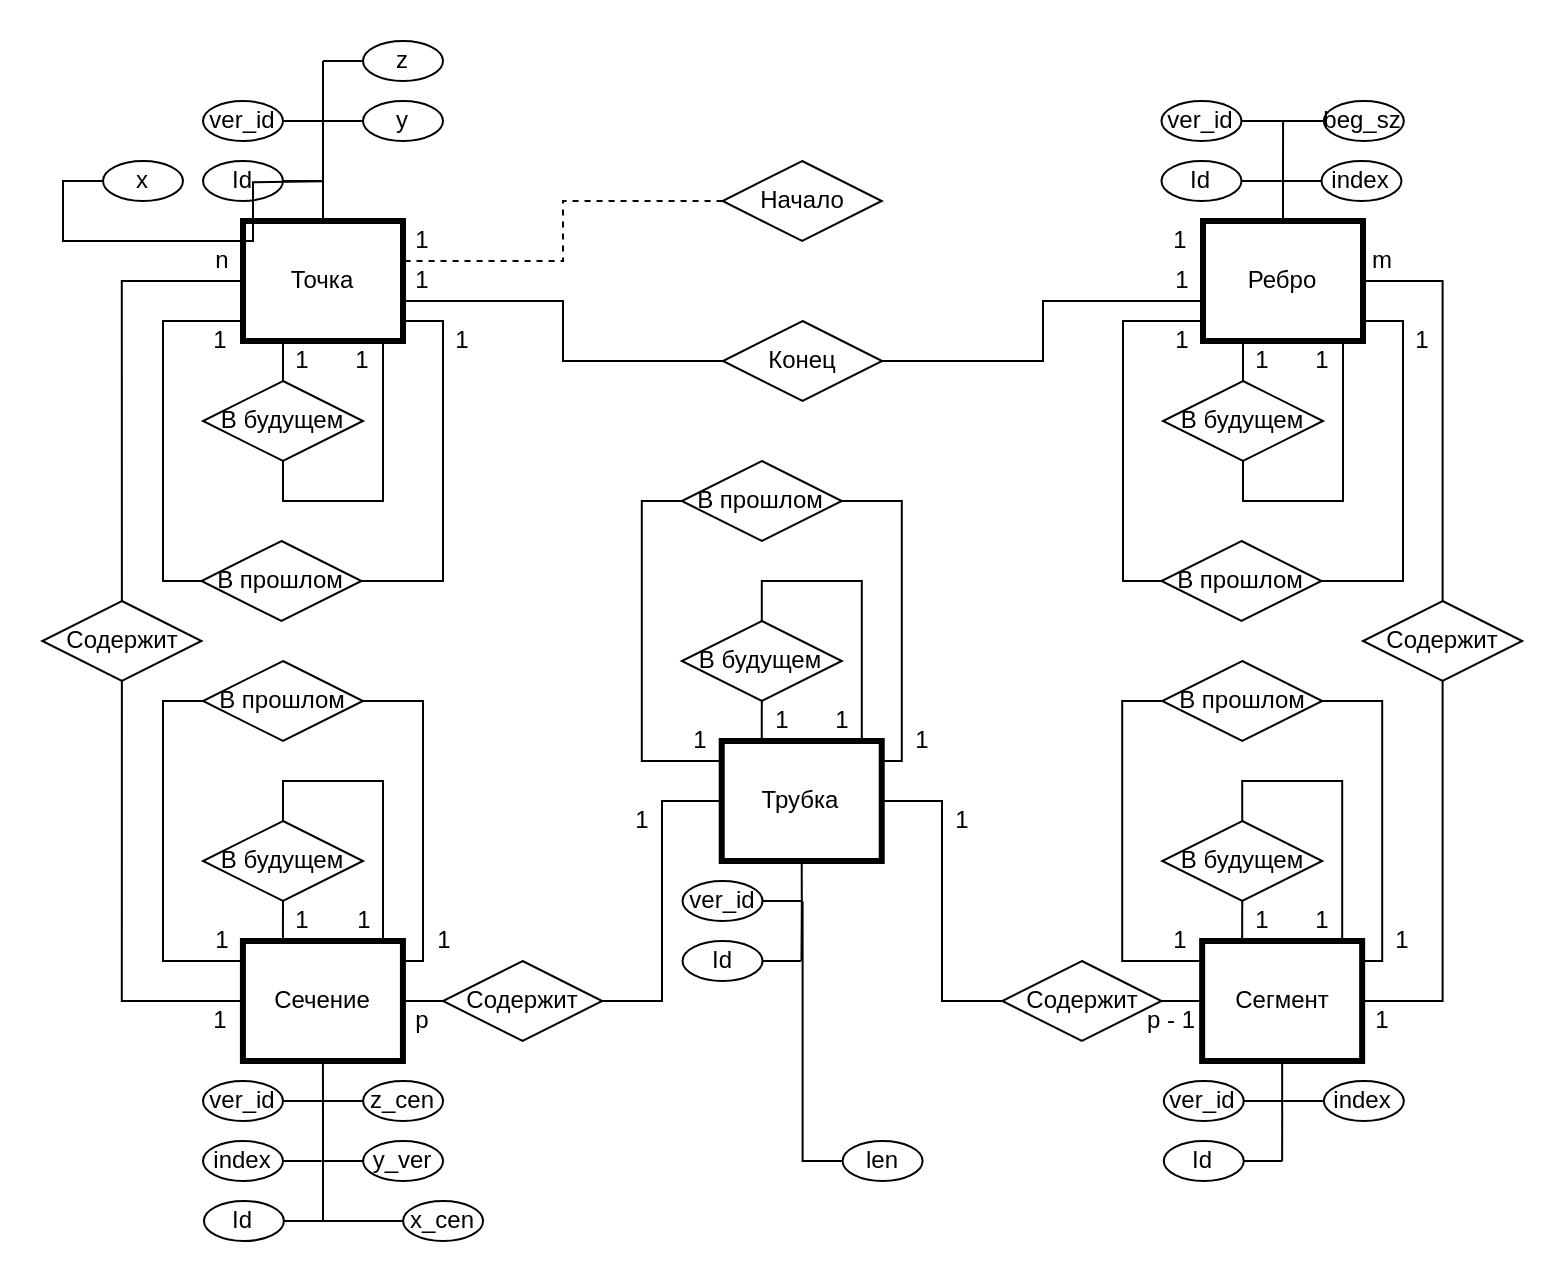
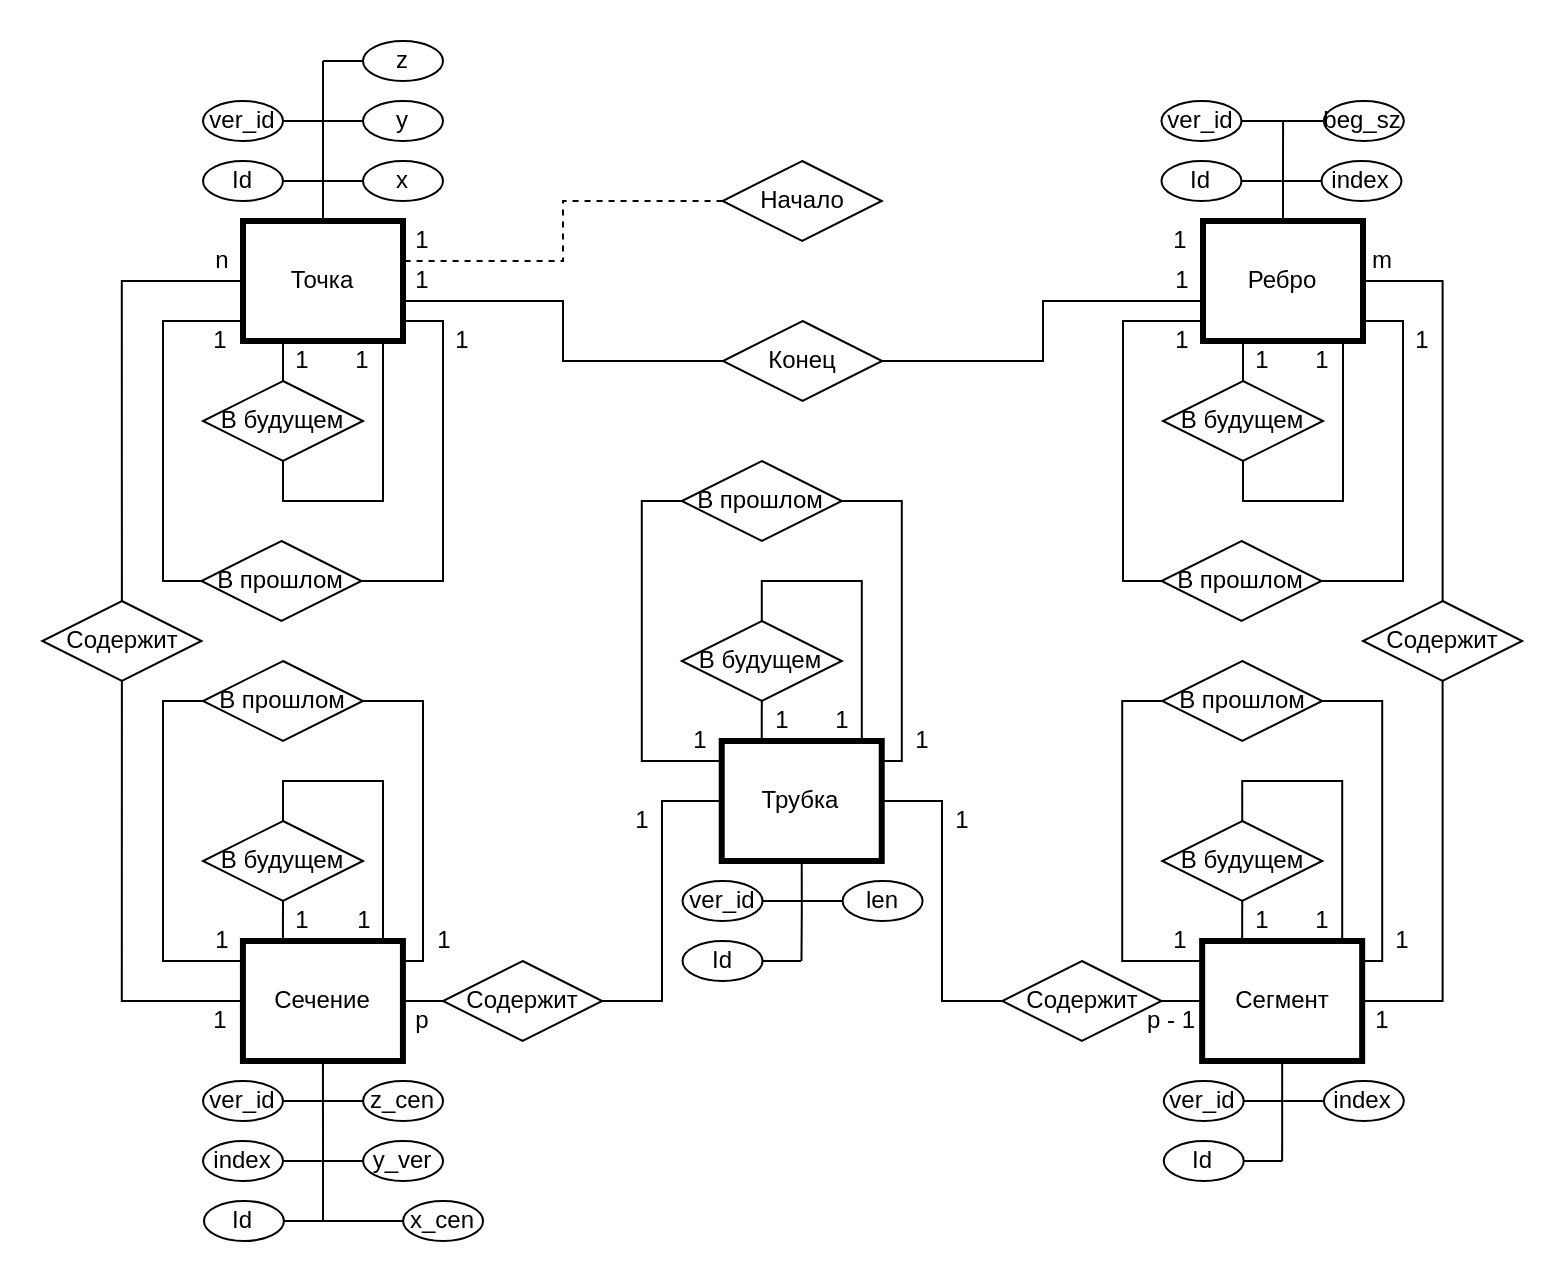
(143, 181) -> (403, 181)
(883, 1161) -> (883, 901)
